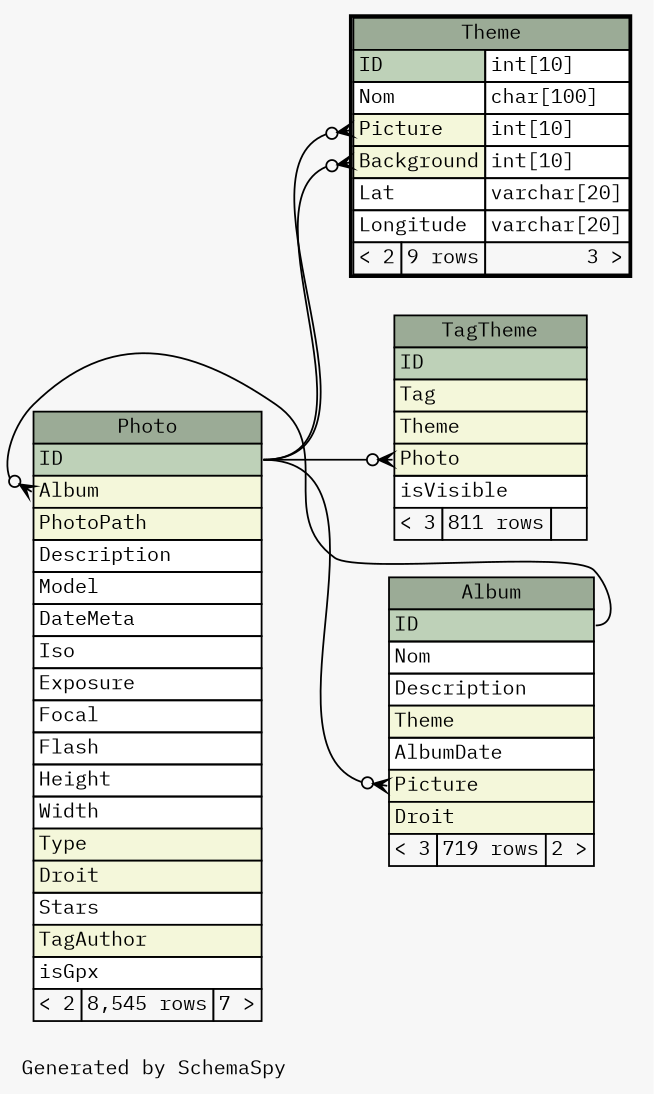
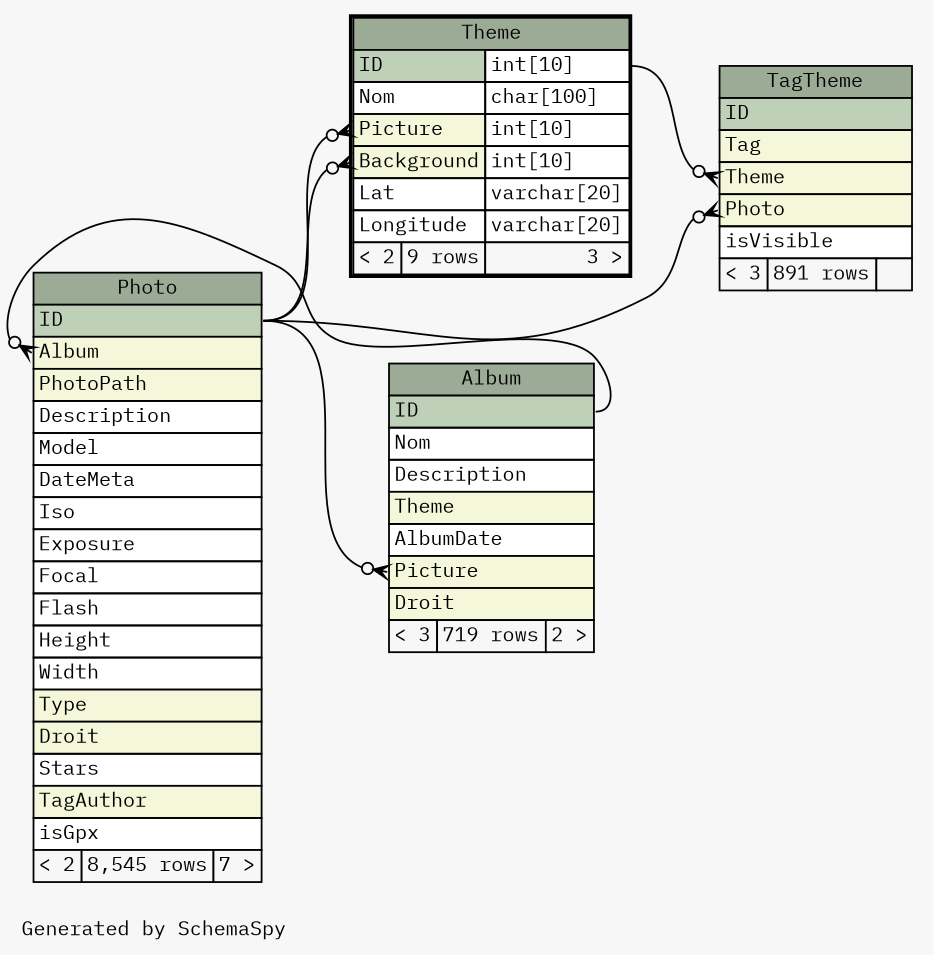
none -> (672, 109)
(497, 523) -> (822, 274)
